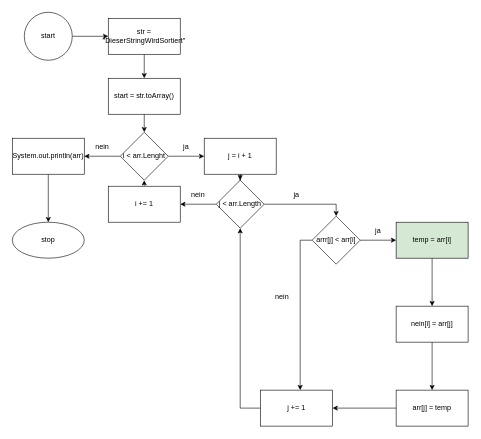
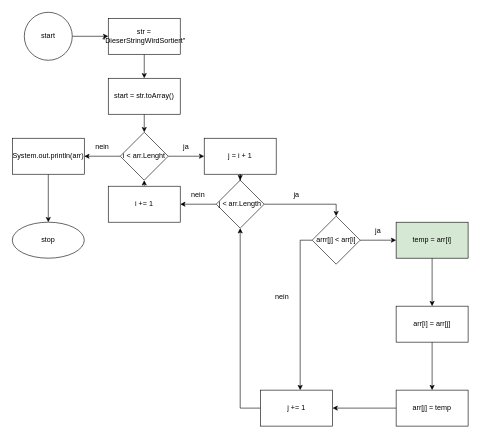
(432, 324) -> (432, 324)
